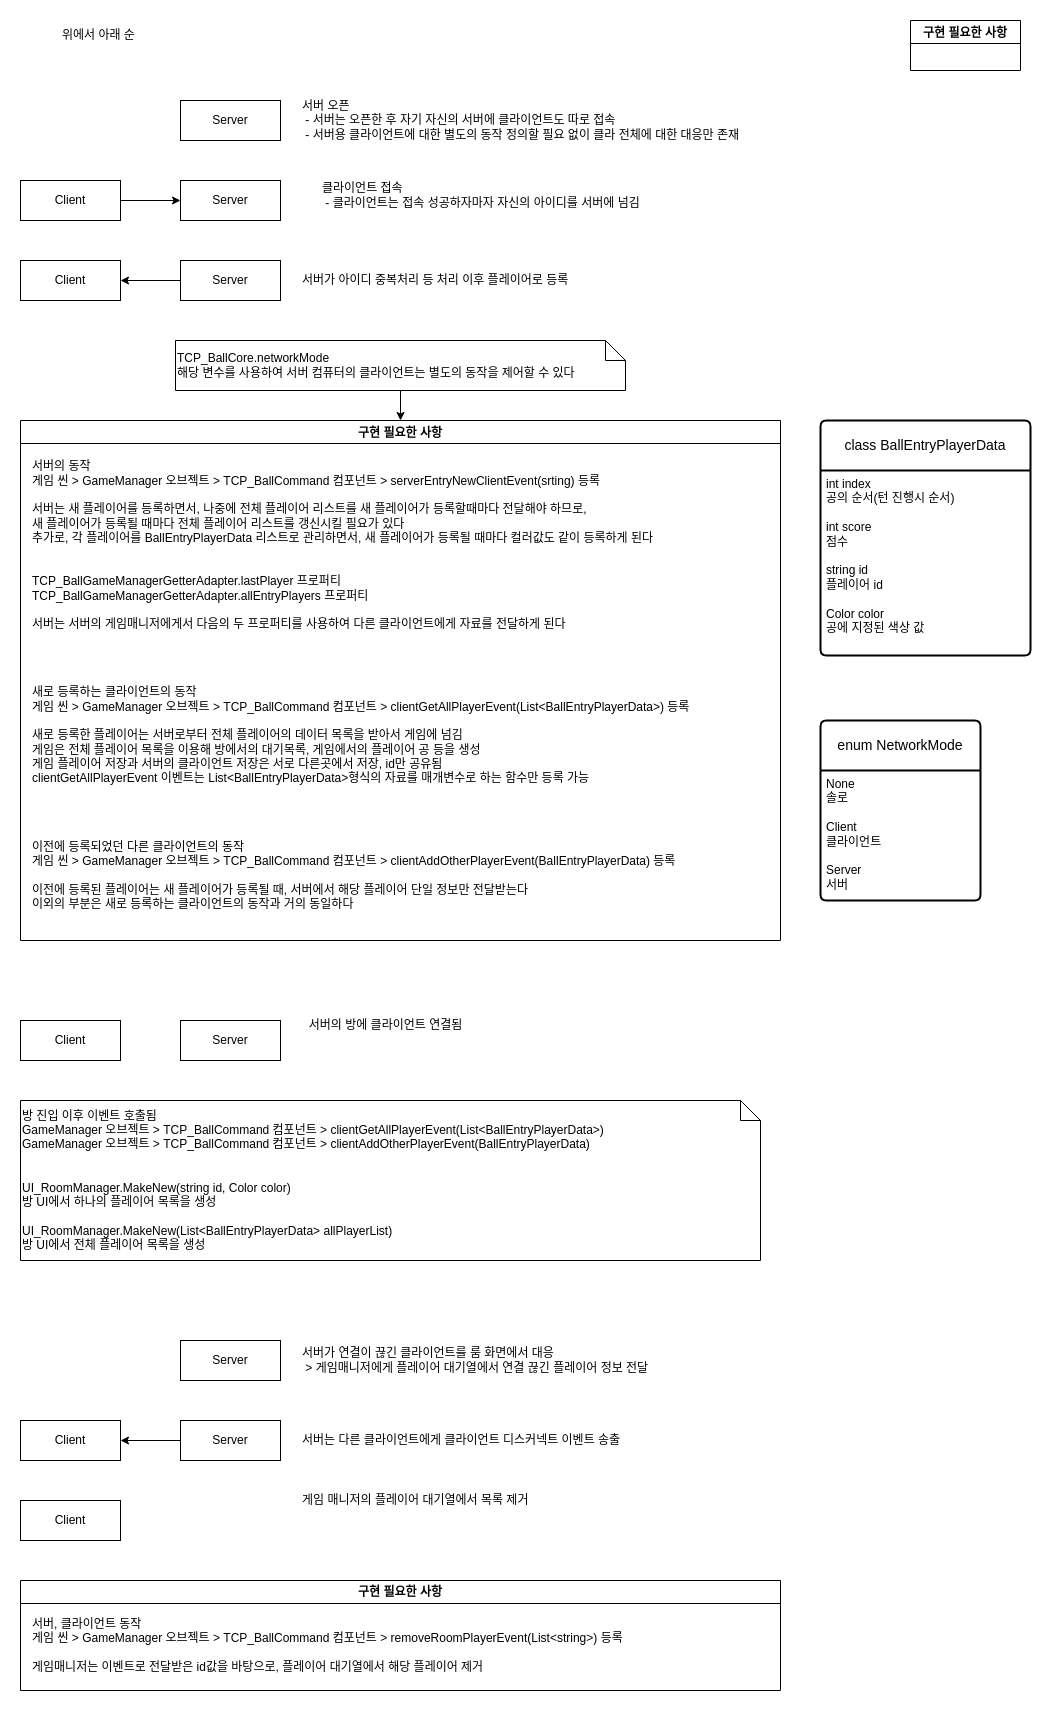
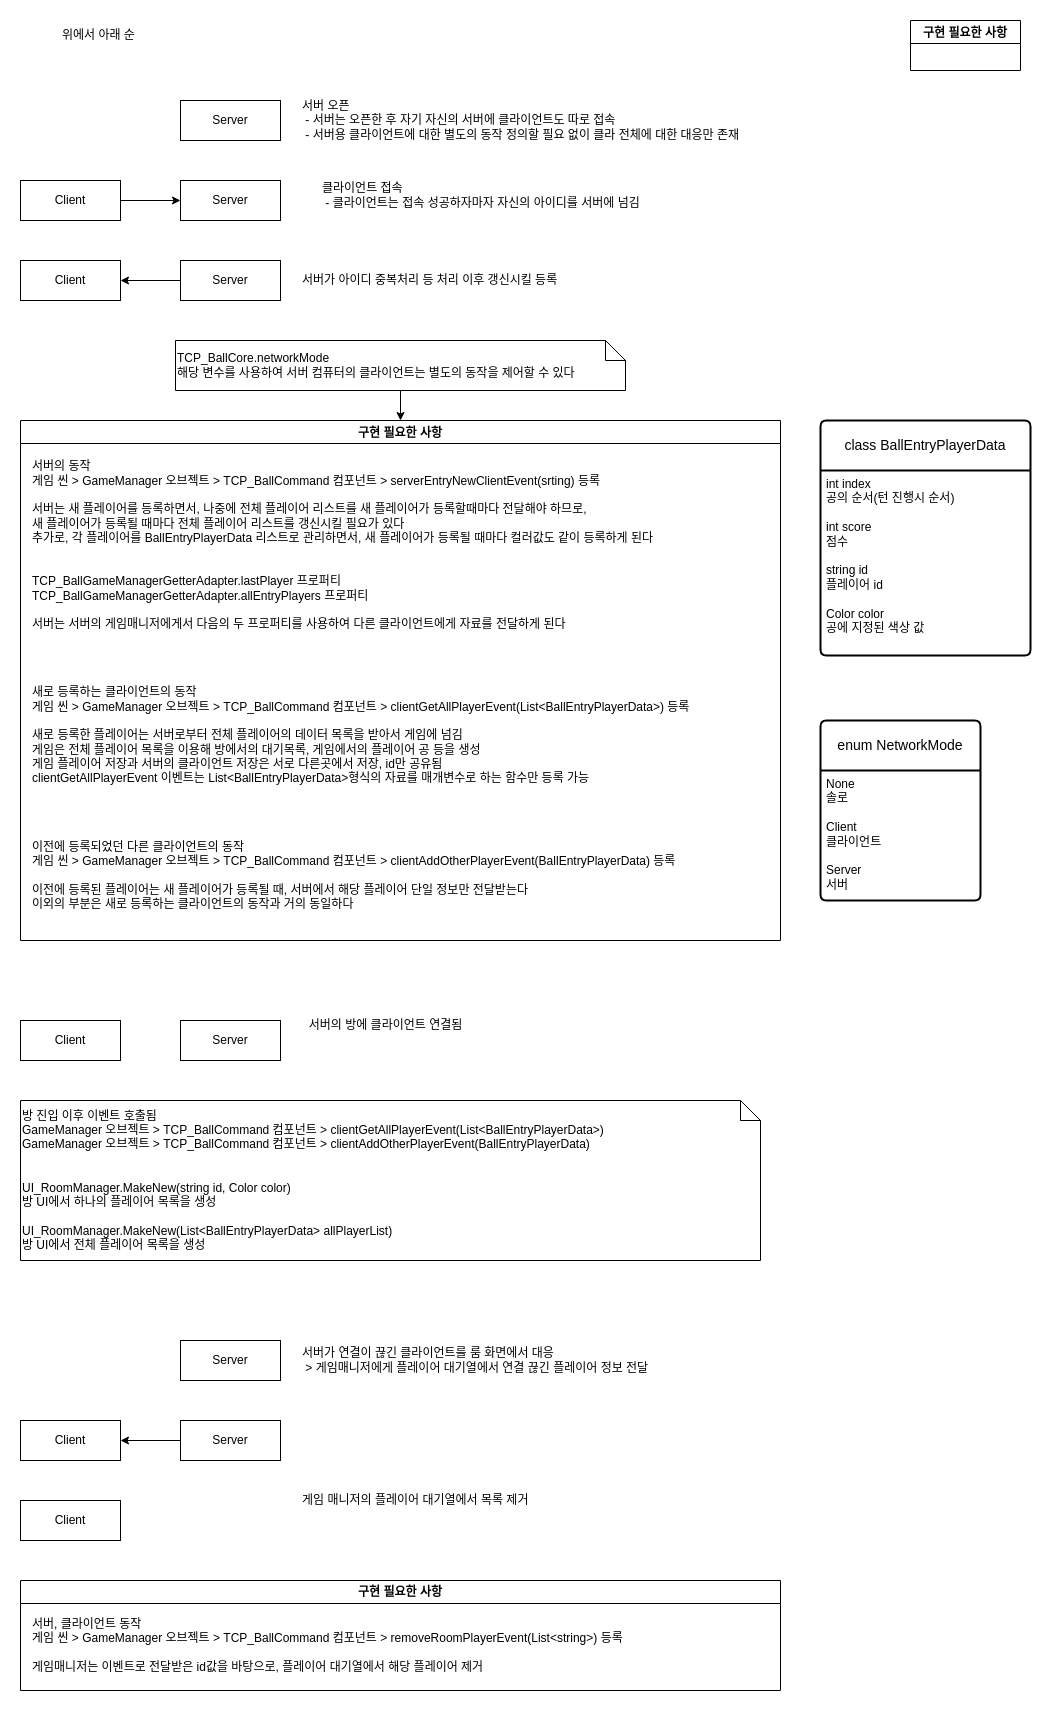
(447, 281) -> (441, 281)
(486, 1441) -> none
